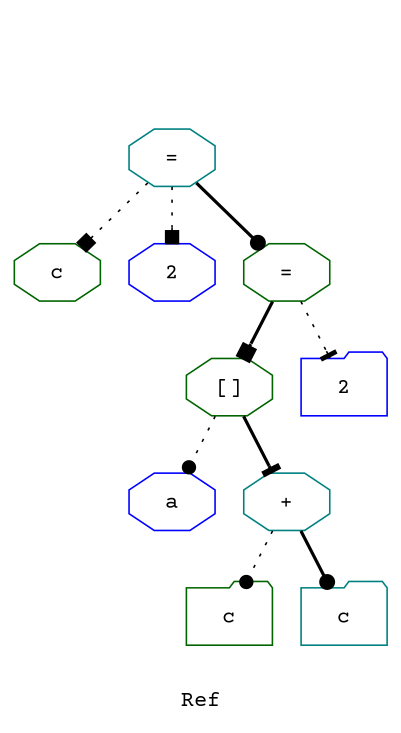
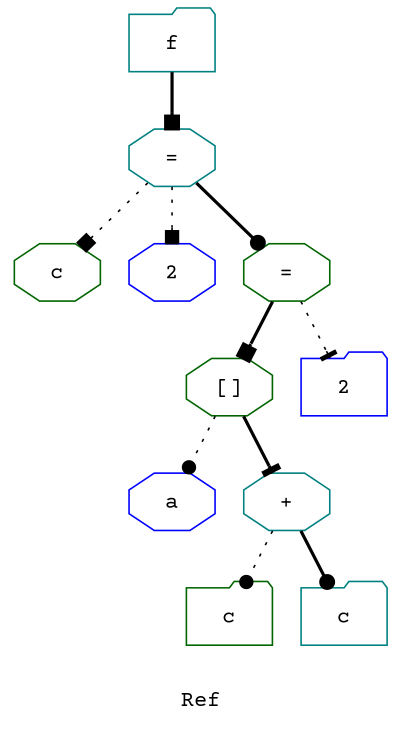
none -> (172, 43)
